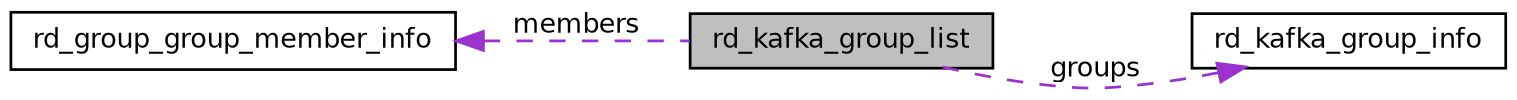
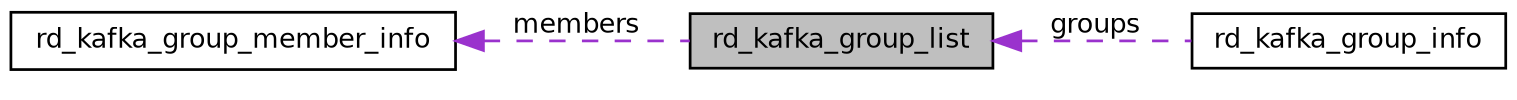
(233, 41) -> (233, 41)
(1080, 88) -> (1106, 41)
